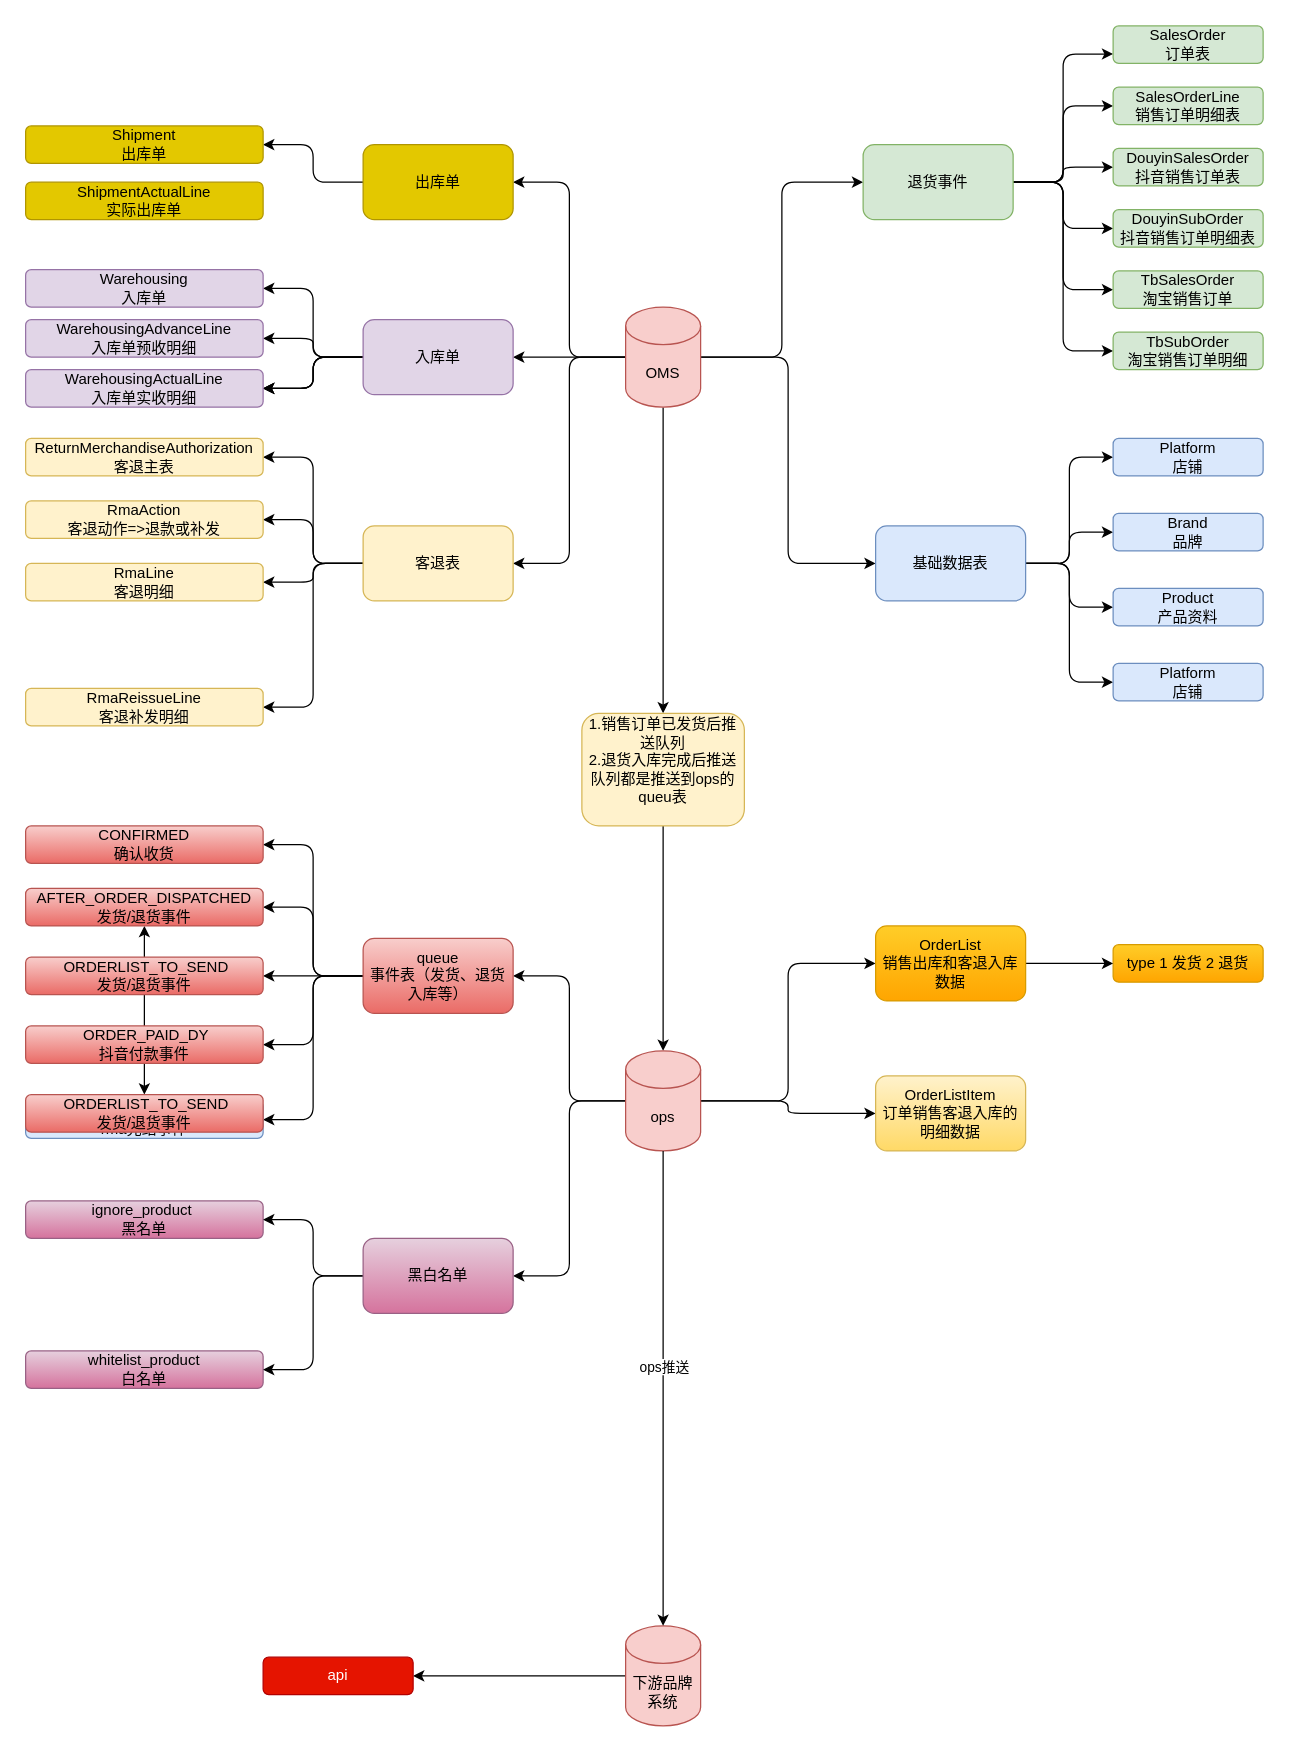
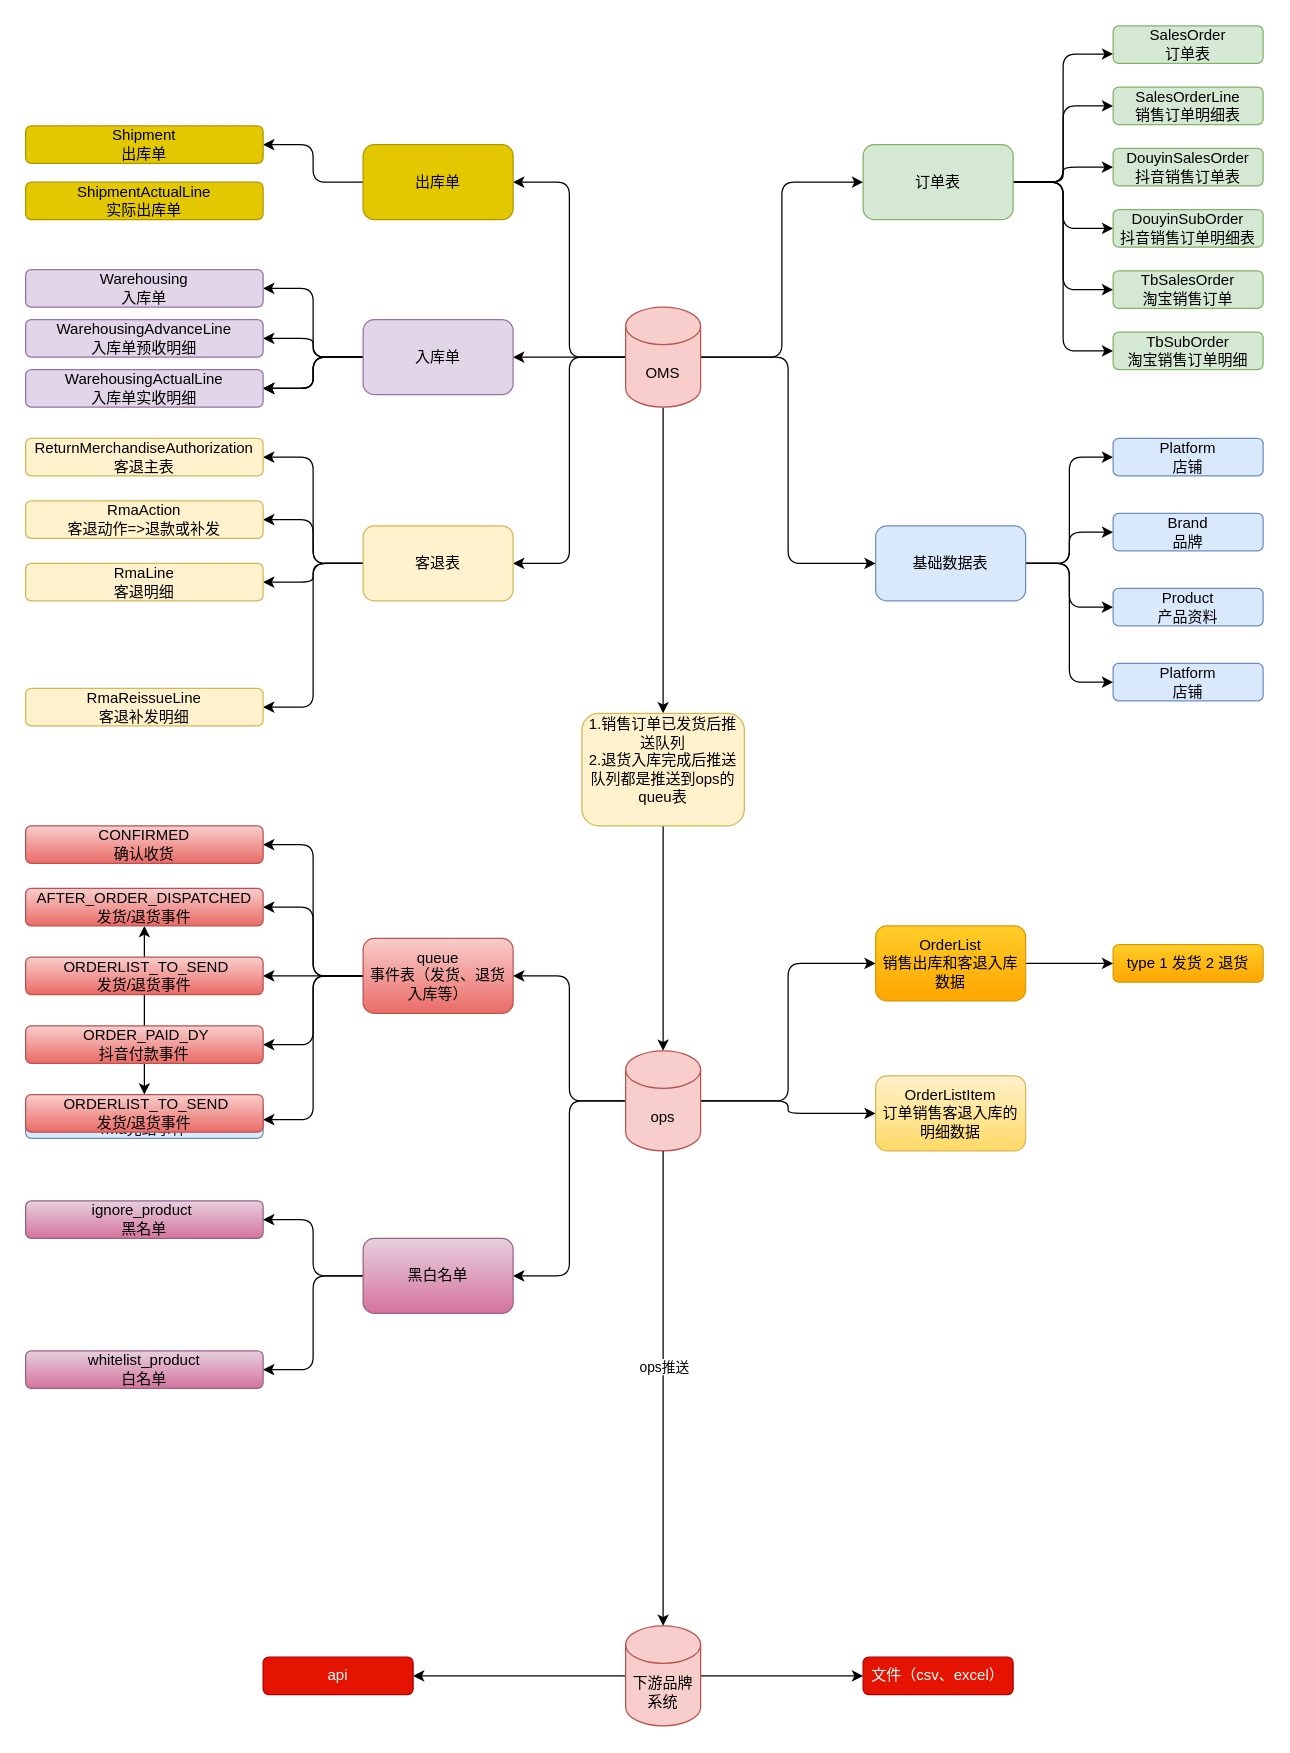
(938, 182) -> (938, 182)
none -> (778, 1676)
none -> (938, 1676)
